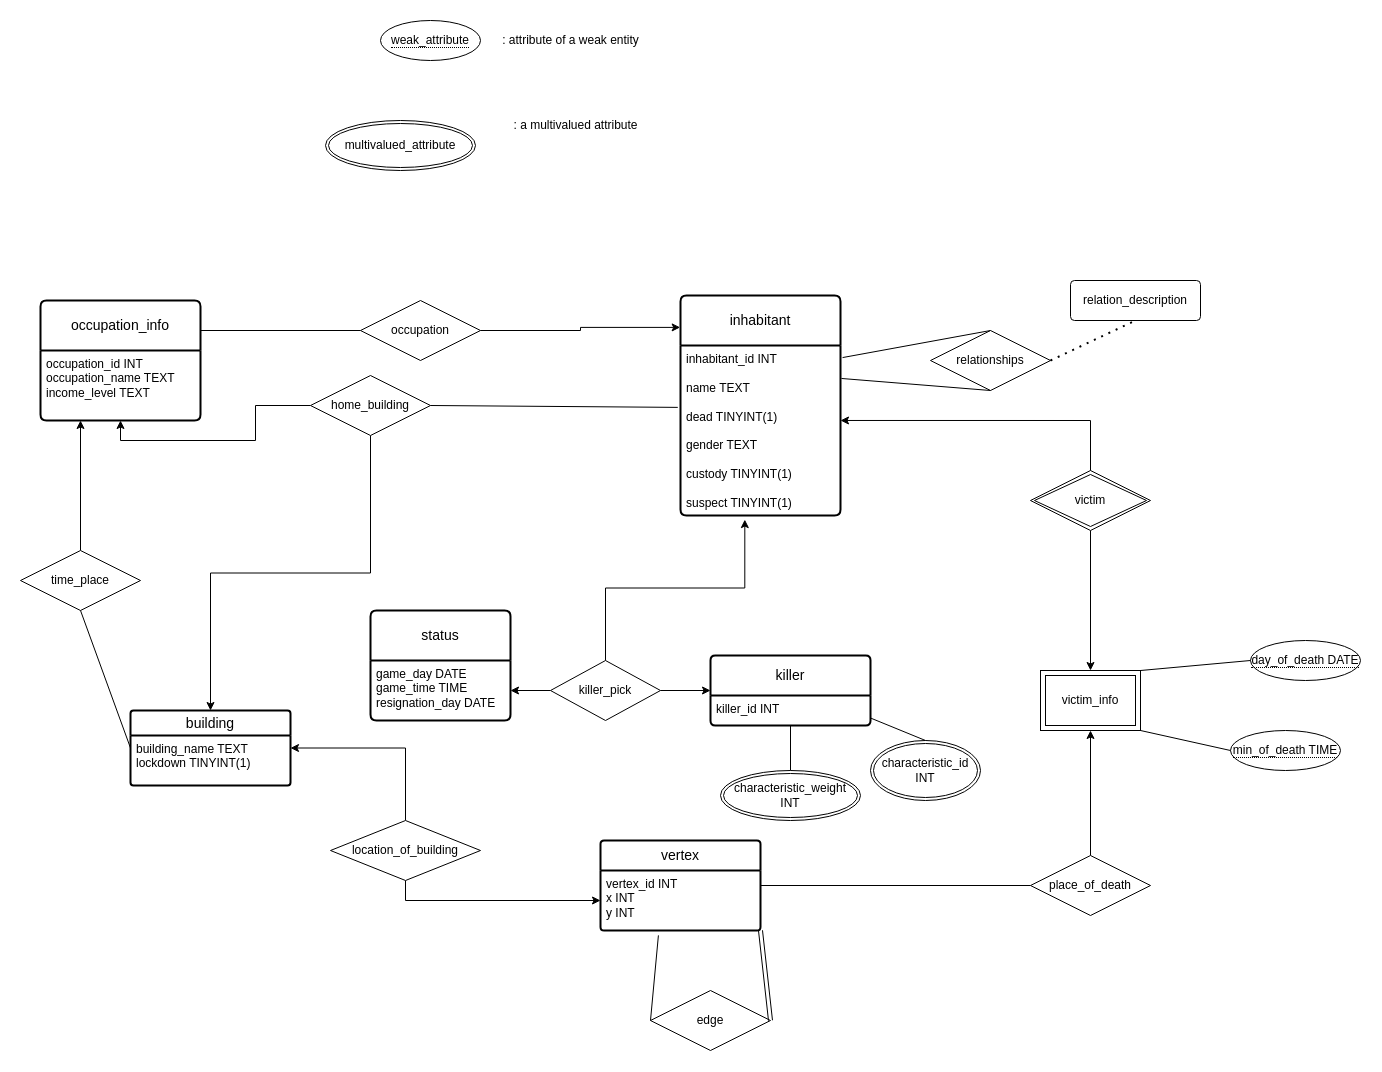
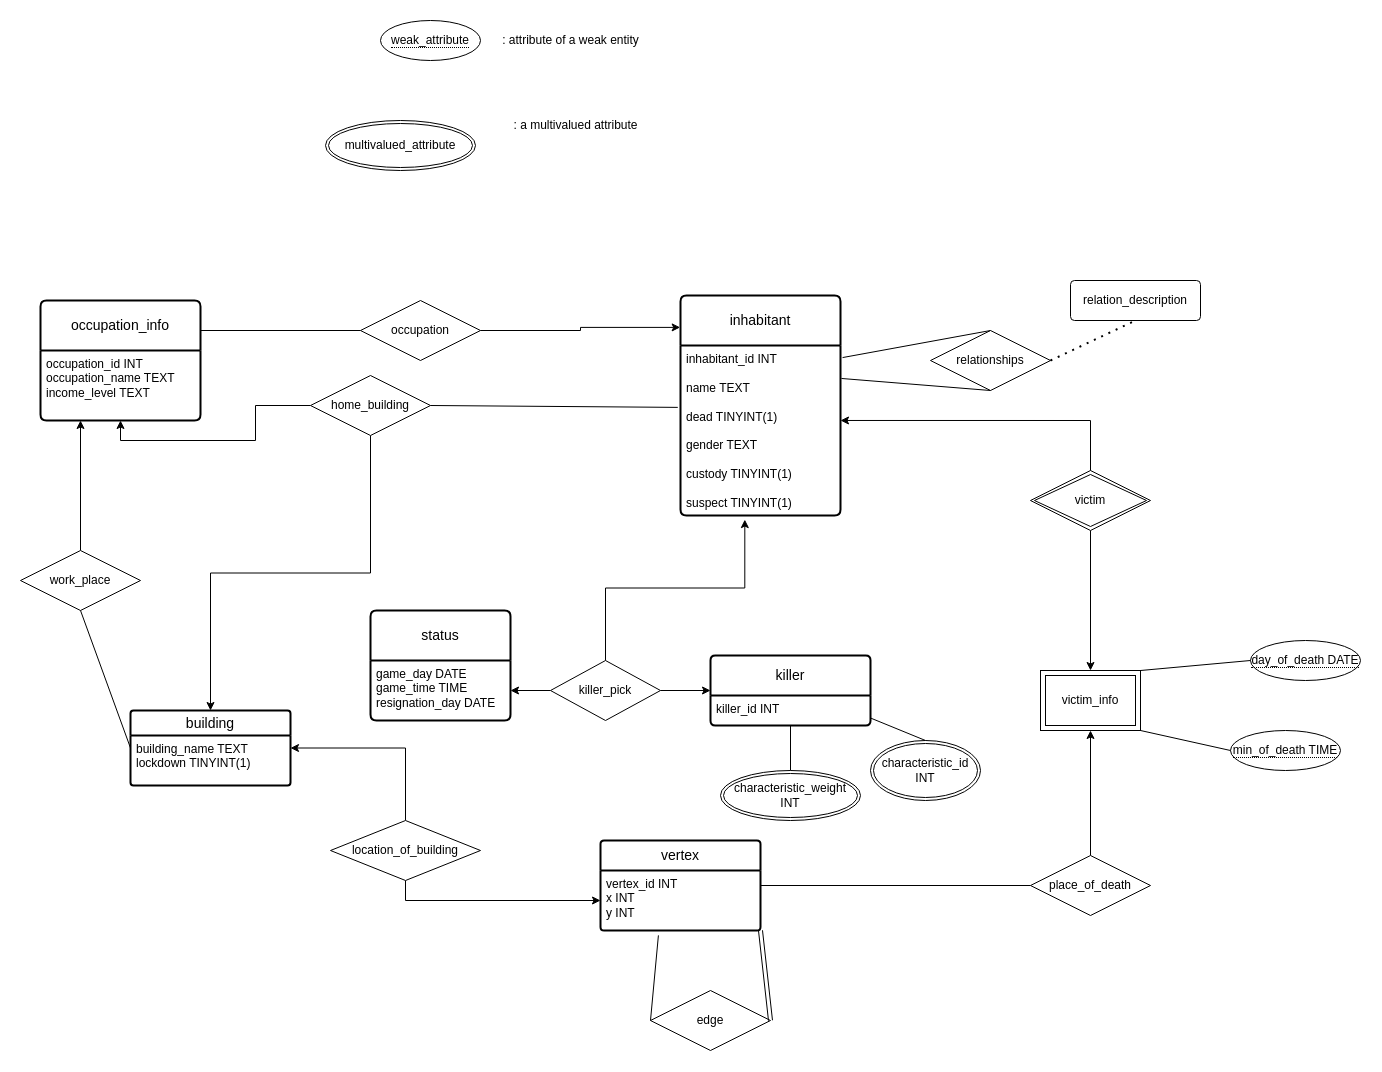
(81, 581) -> (81, 581)
